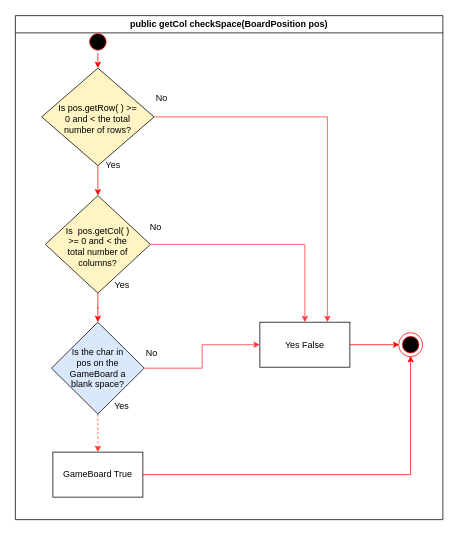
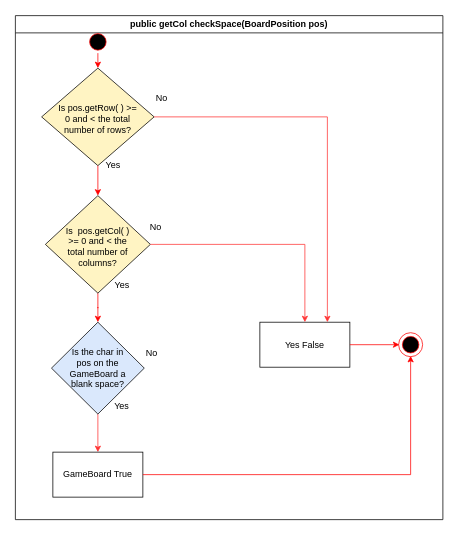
(174, 368) -> none
(98, 430) -> (98, 430)
